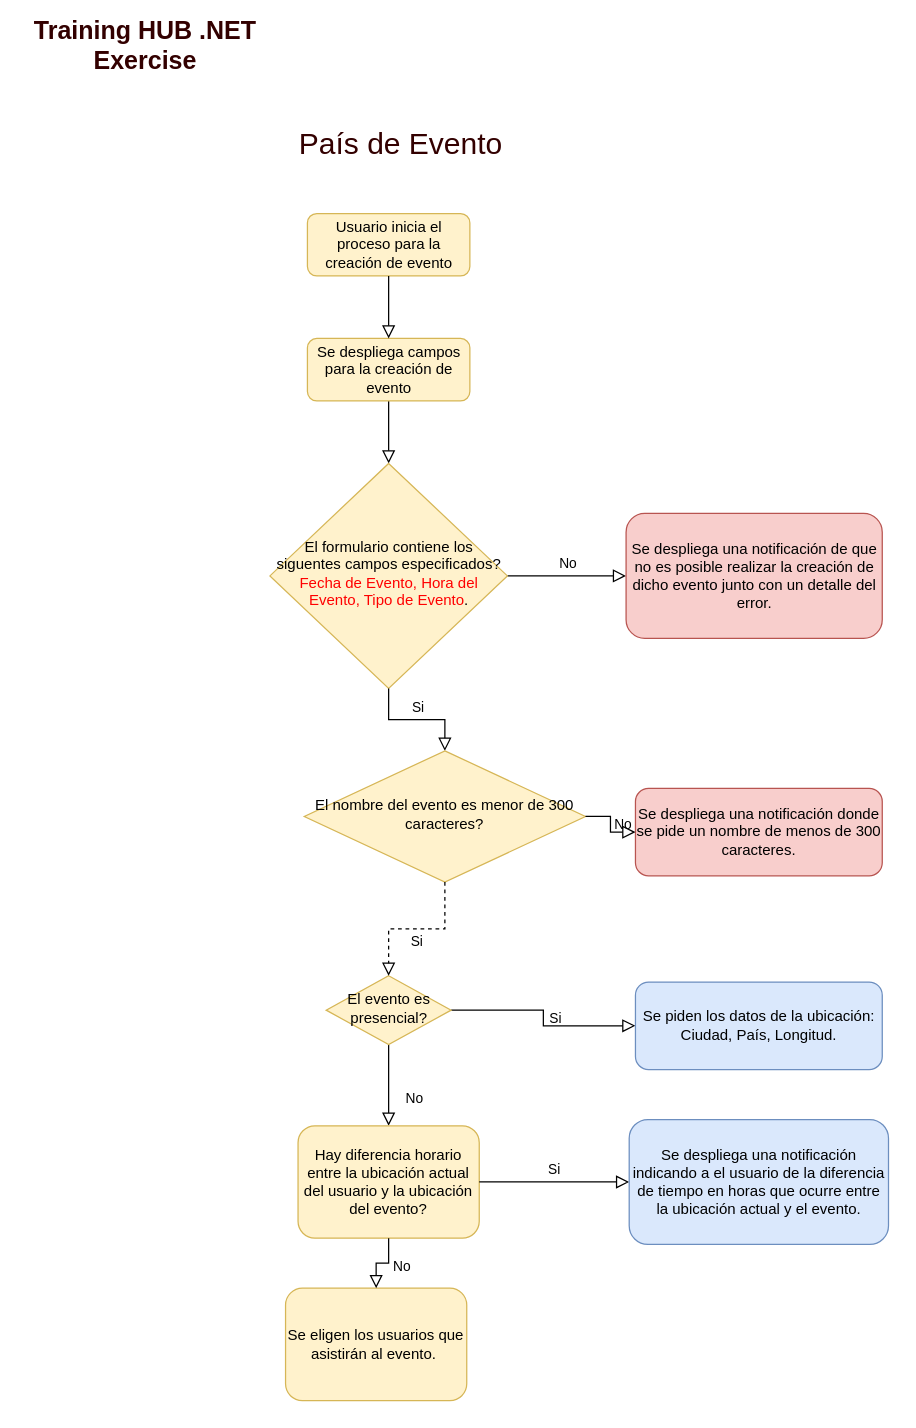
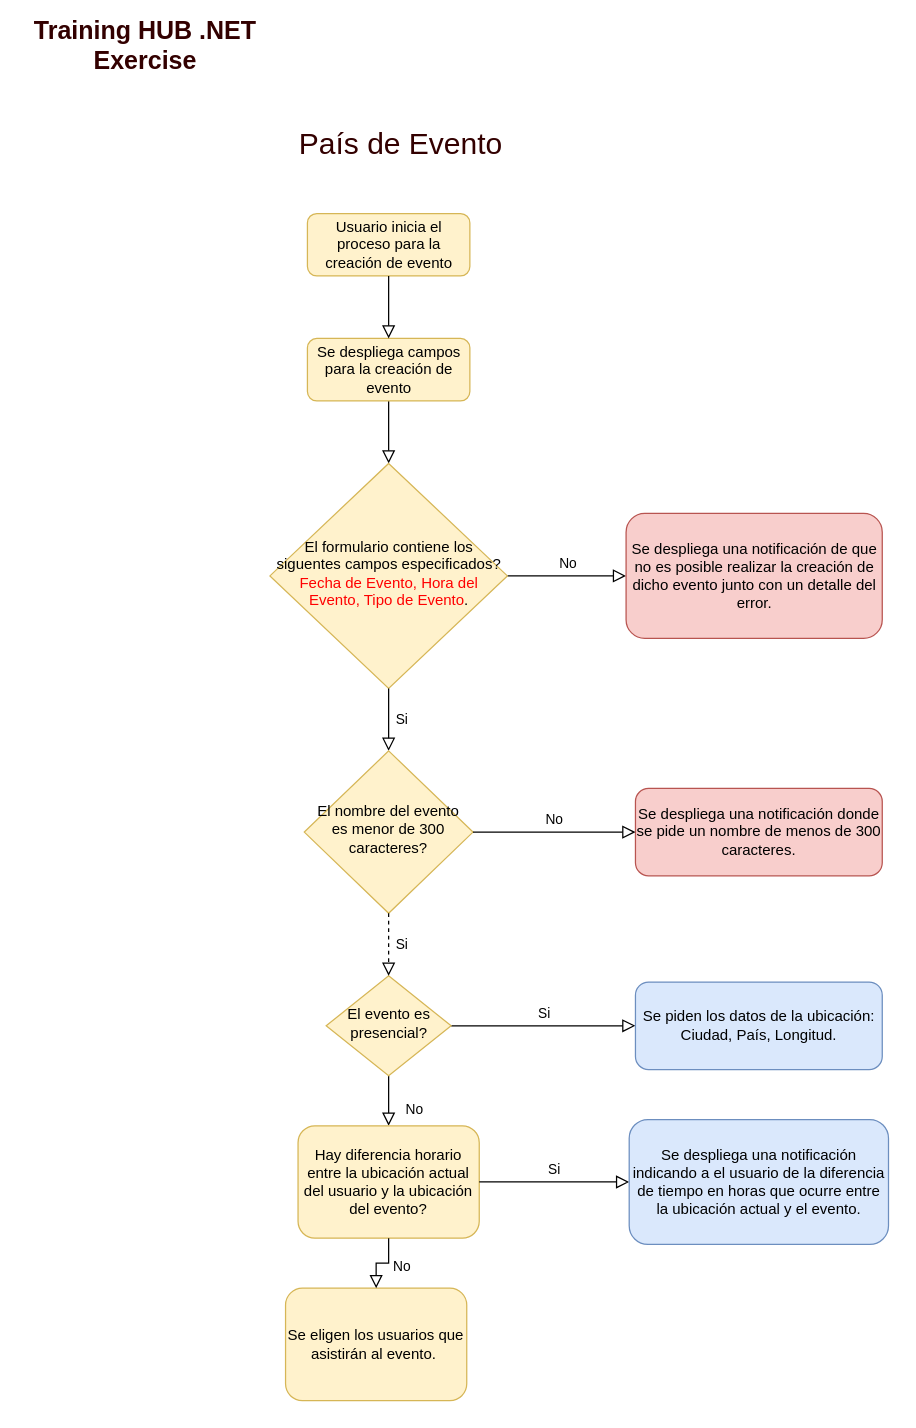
(445, 816) -> (389, 832)
(389, 1010) -> (389, 1026)
